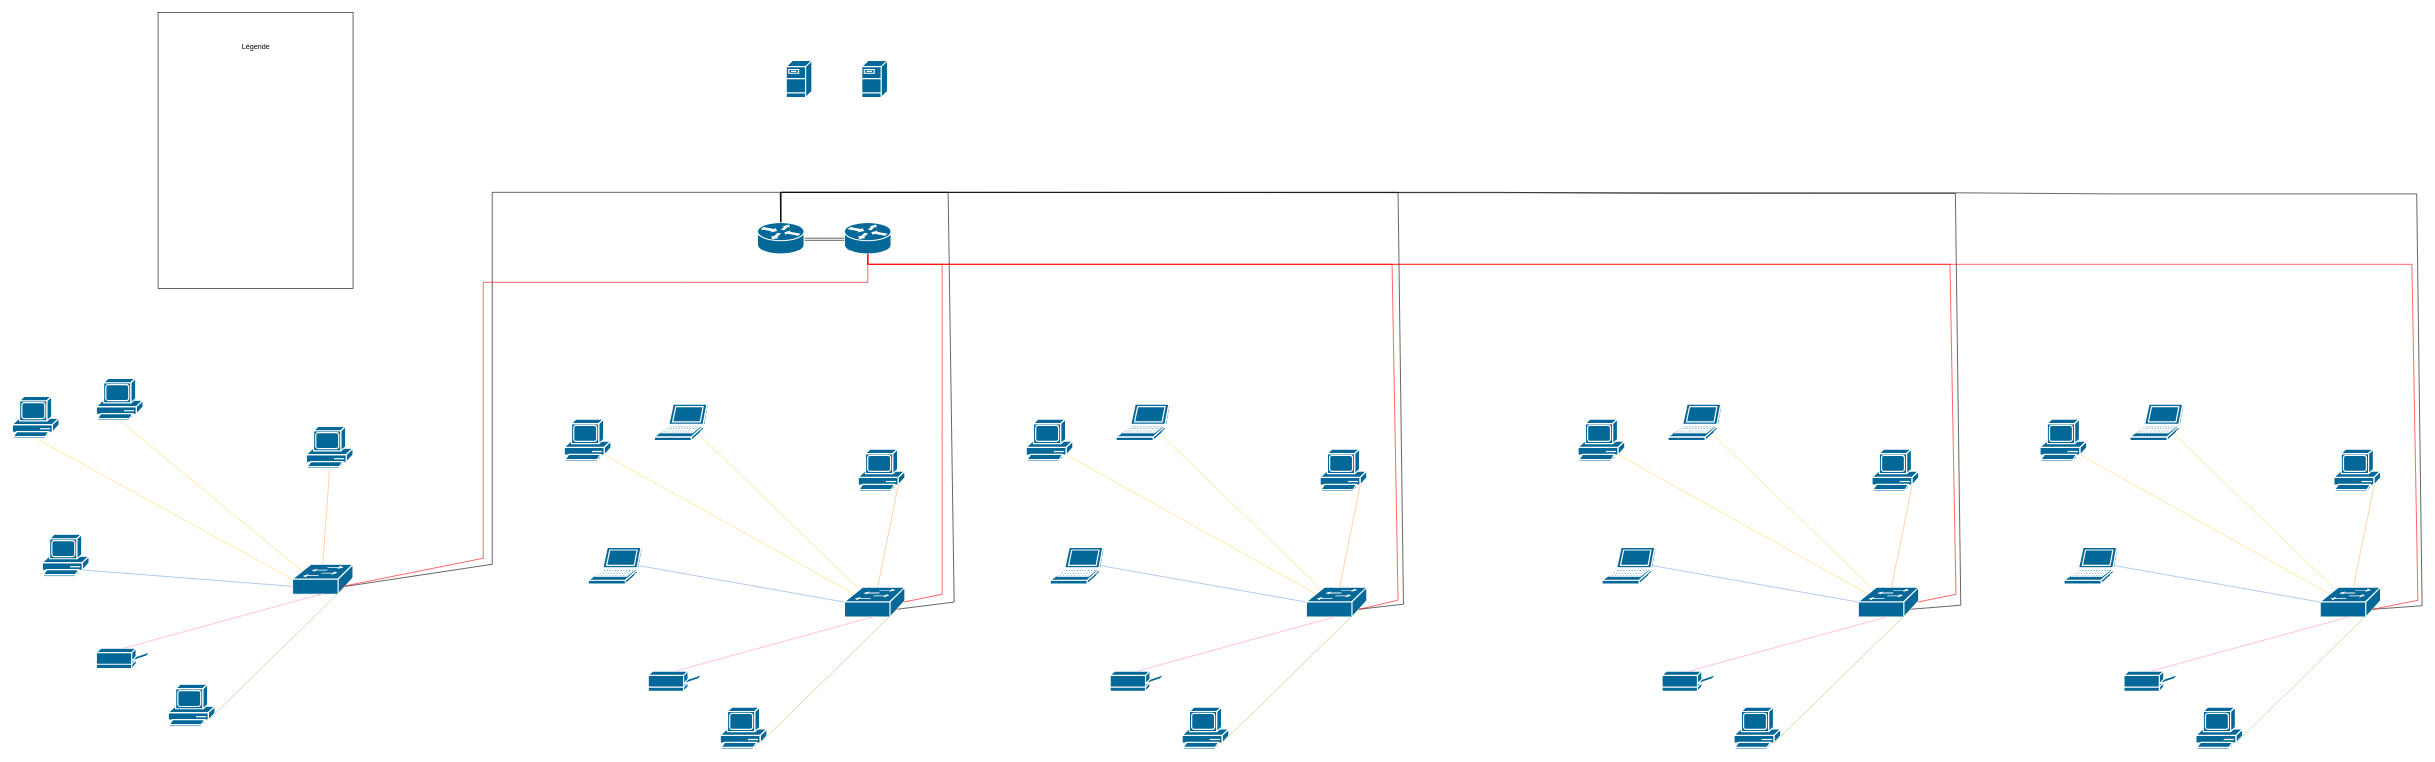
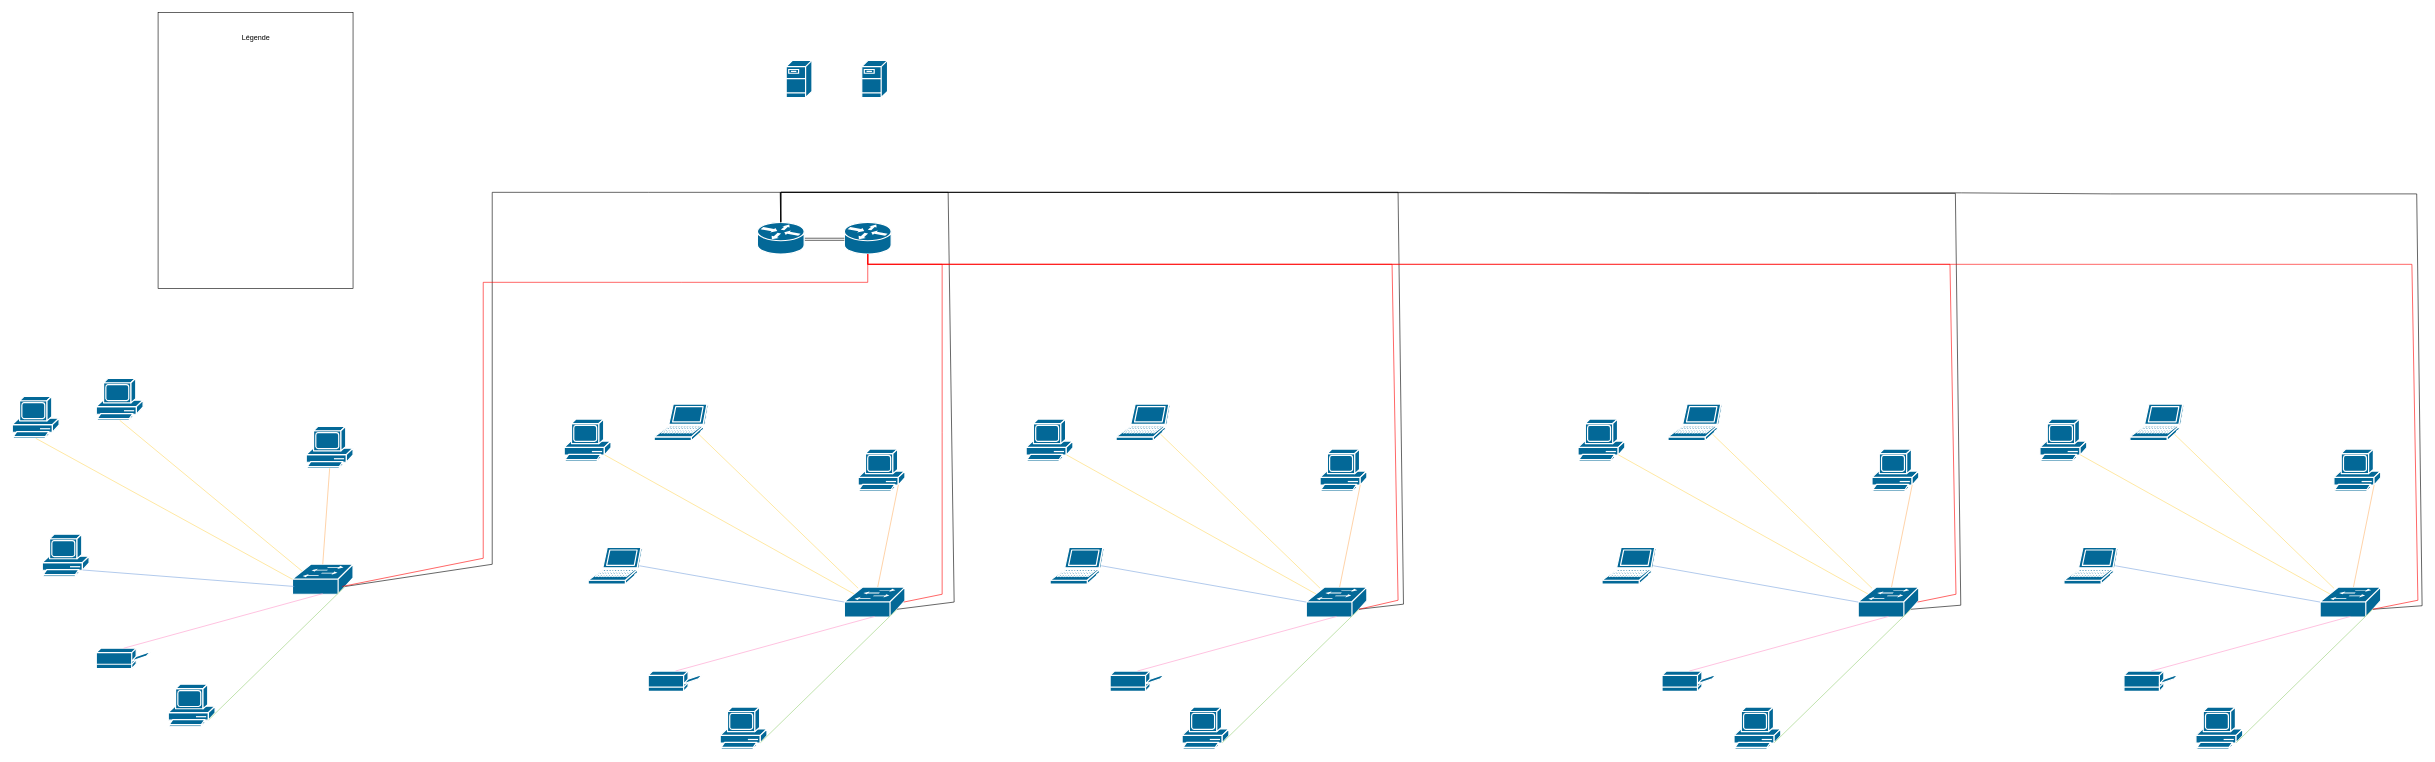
(256, 51) -> (256, 42)
